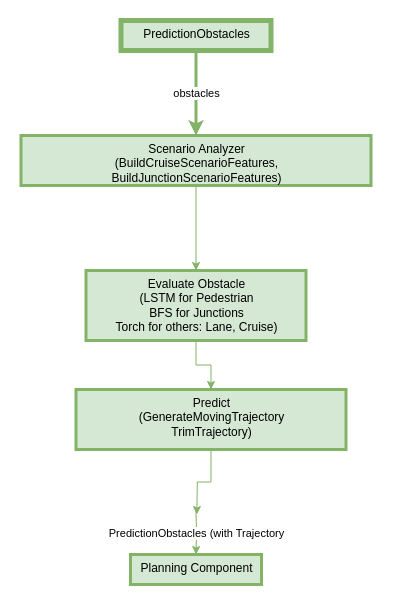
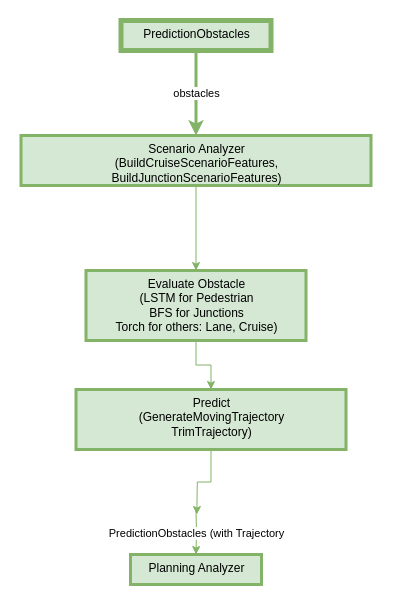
(197, 569) -> (197, 569)
